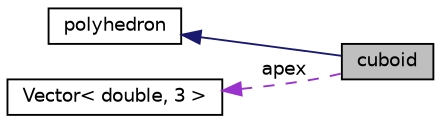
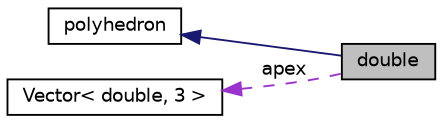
(388, 62) -> (389, 62)
